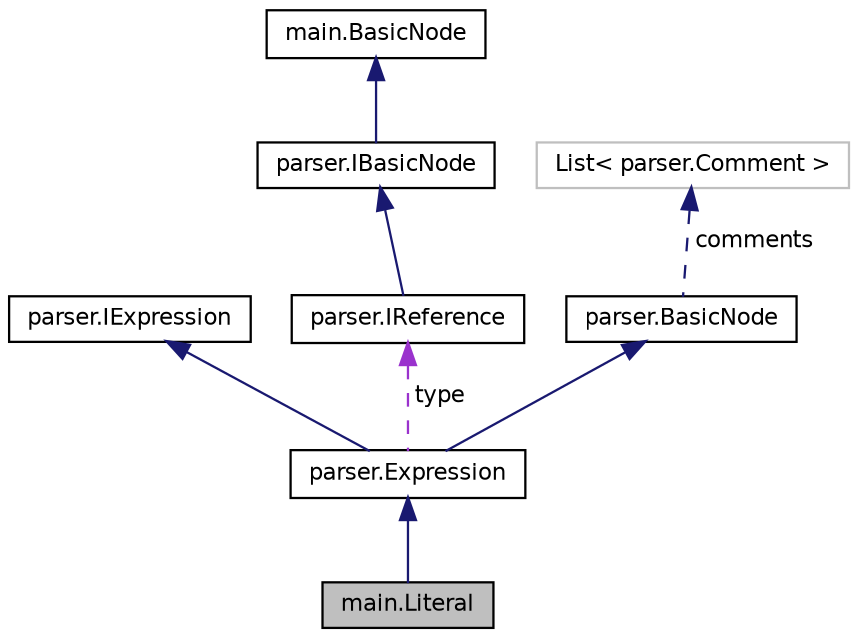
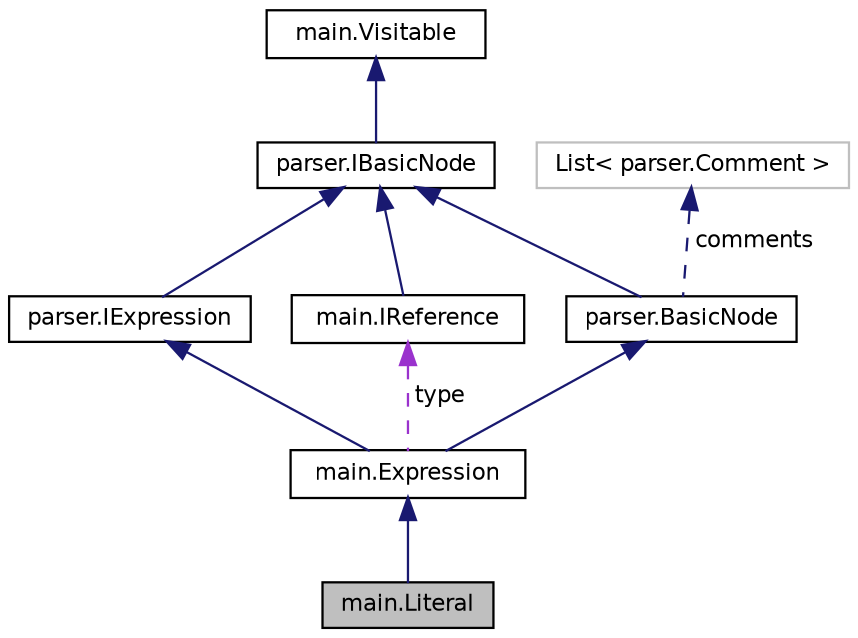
(376, 34) -> (376, 34)
none -> (539, 247)
none -> (243, 248)
(408, 319) -> (408, 319)
(408, 474) -> (408, 474)
